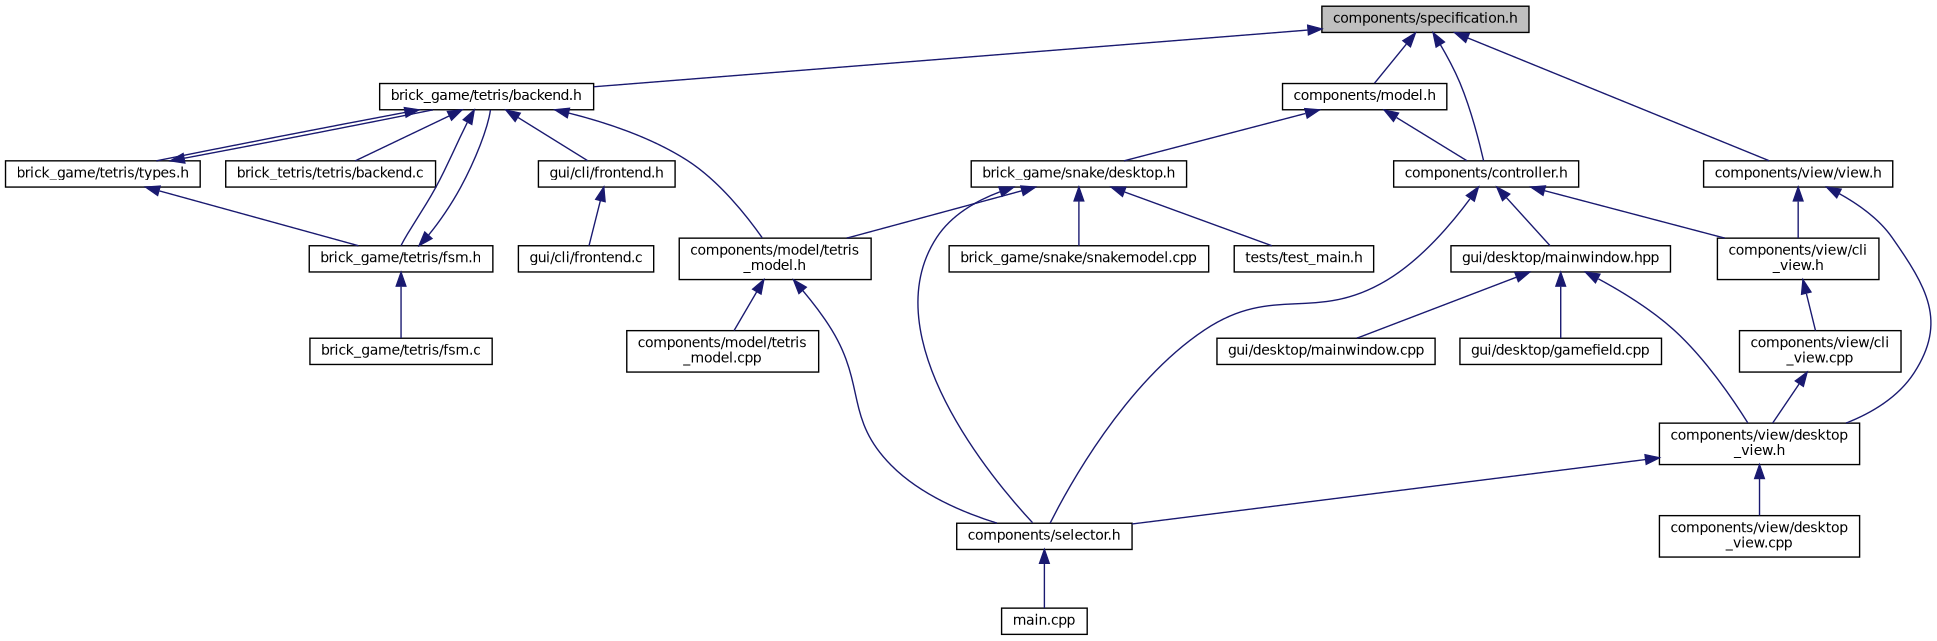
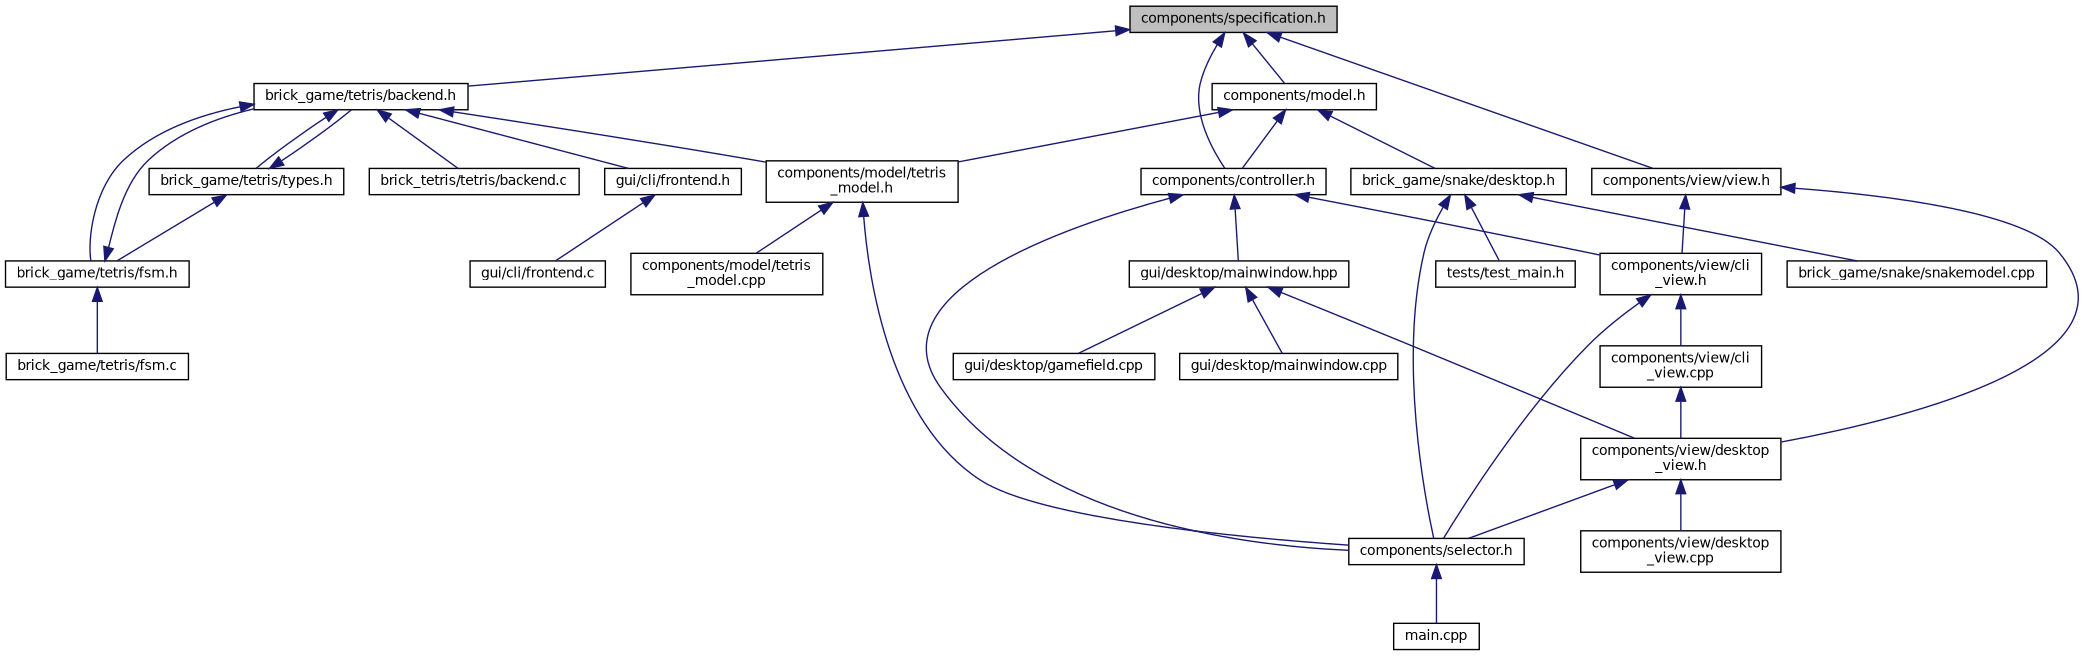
(934, 214) -> (1088, 137)
none -> (1531, 411)
